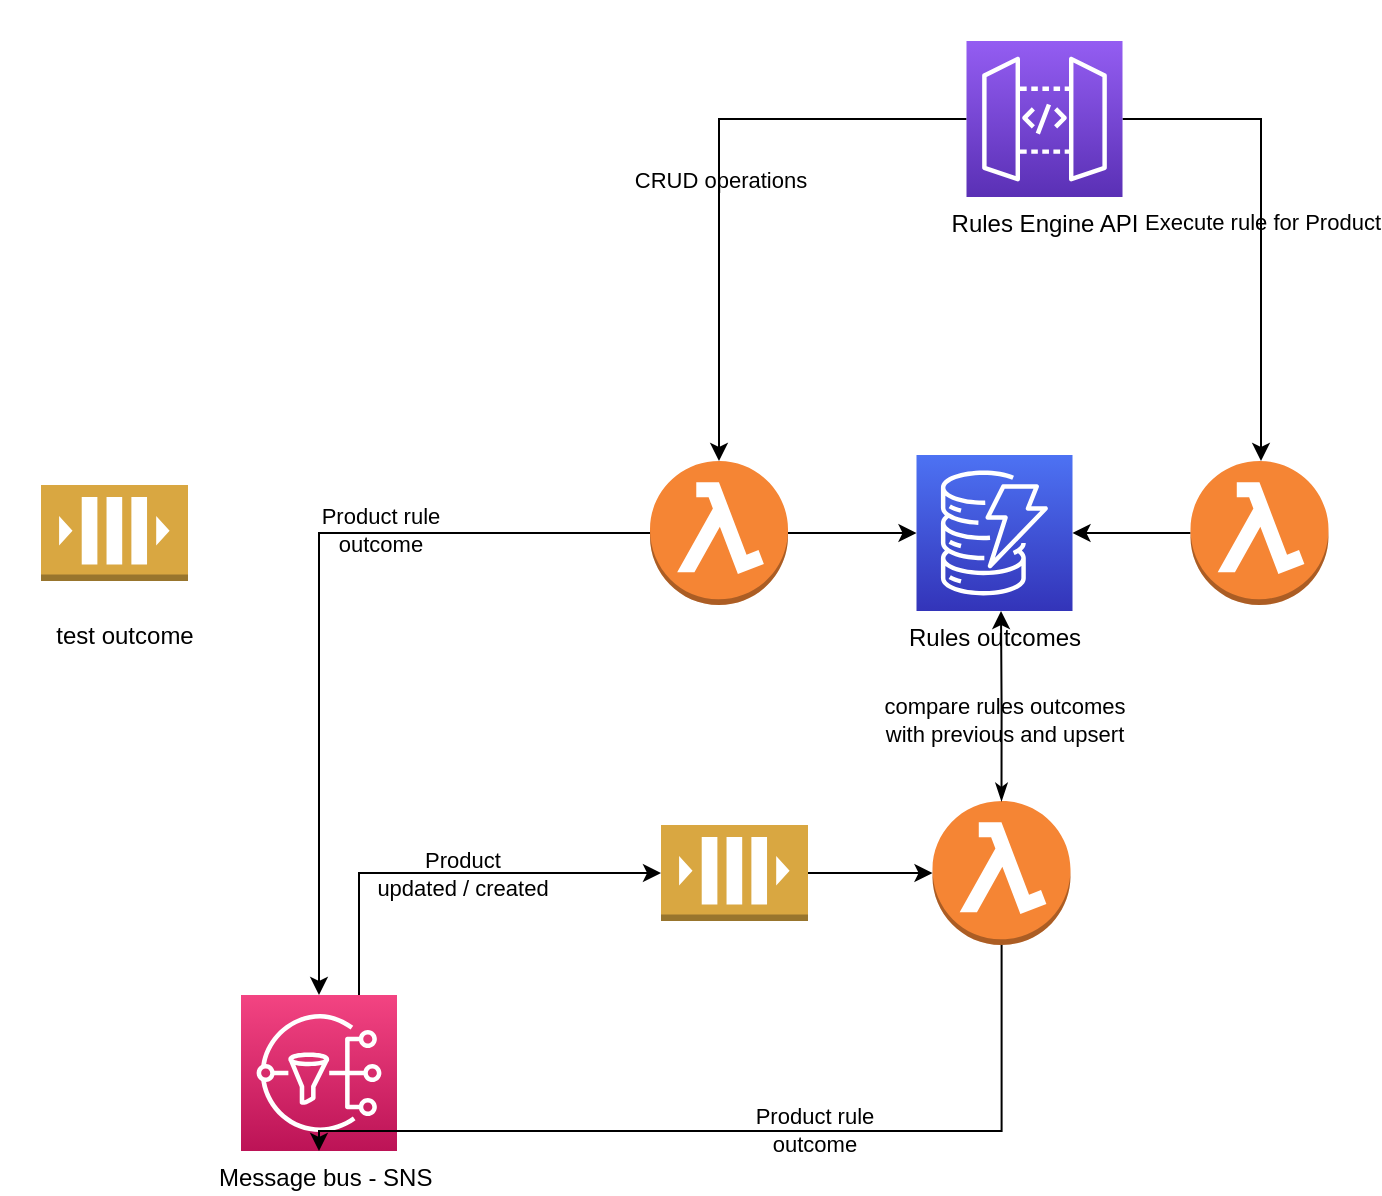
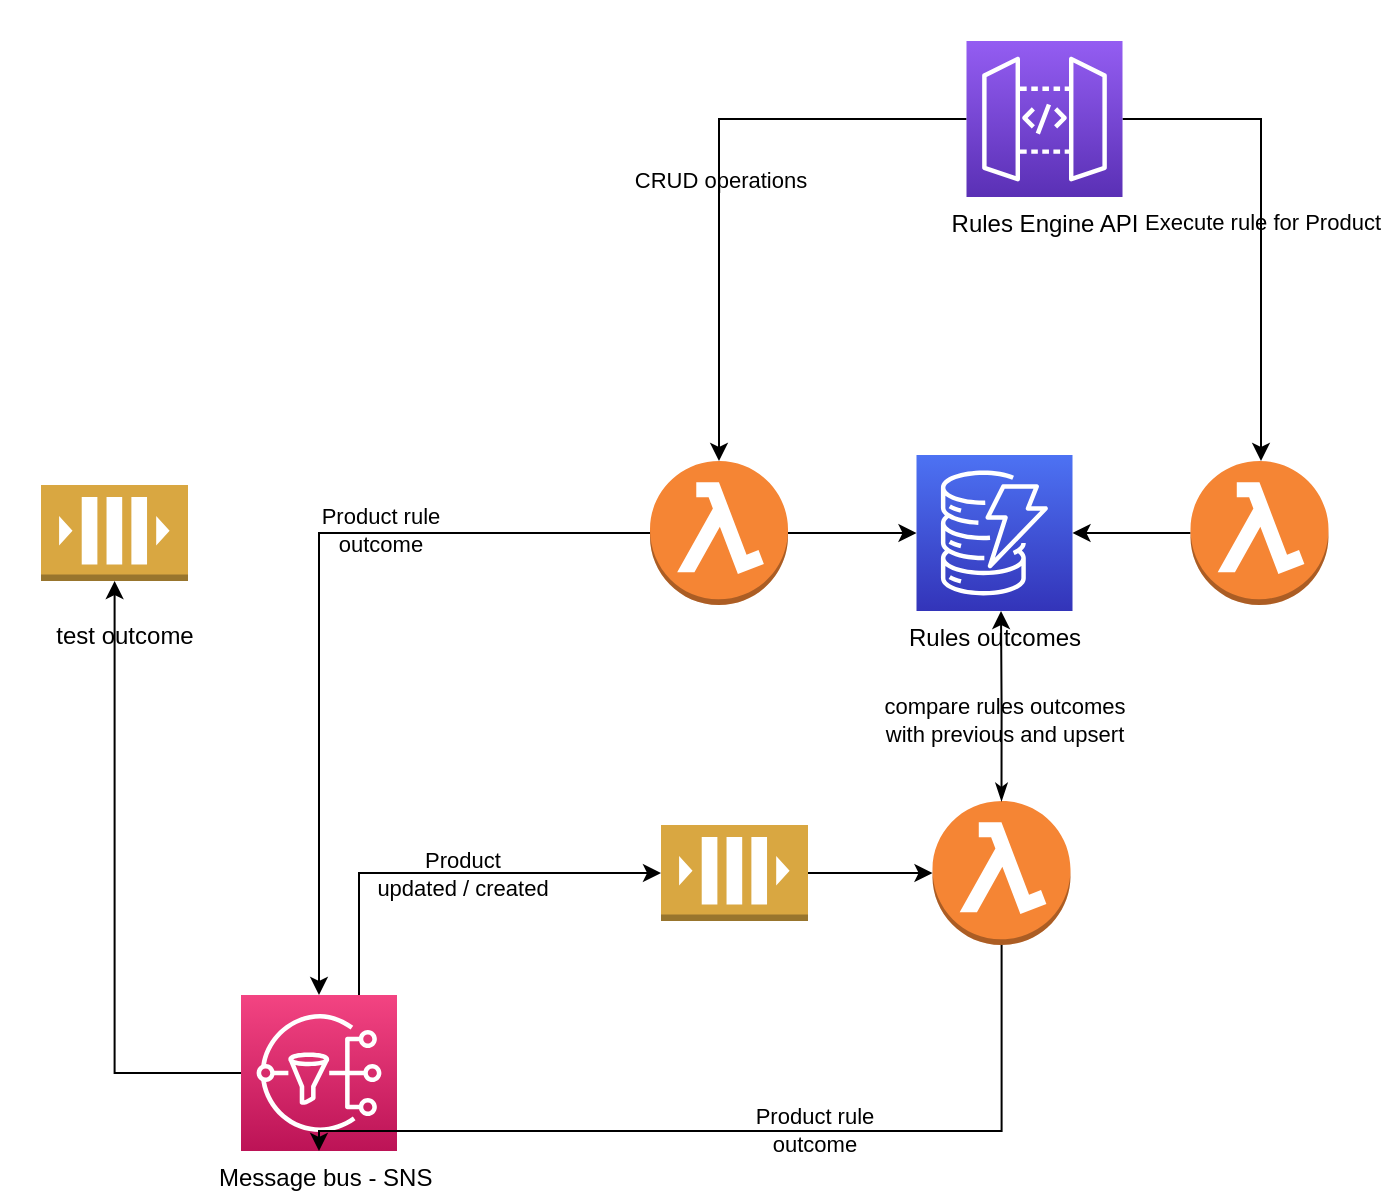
none -> (115, 897)
